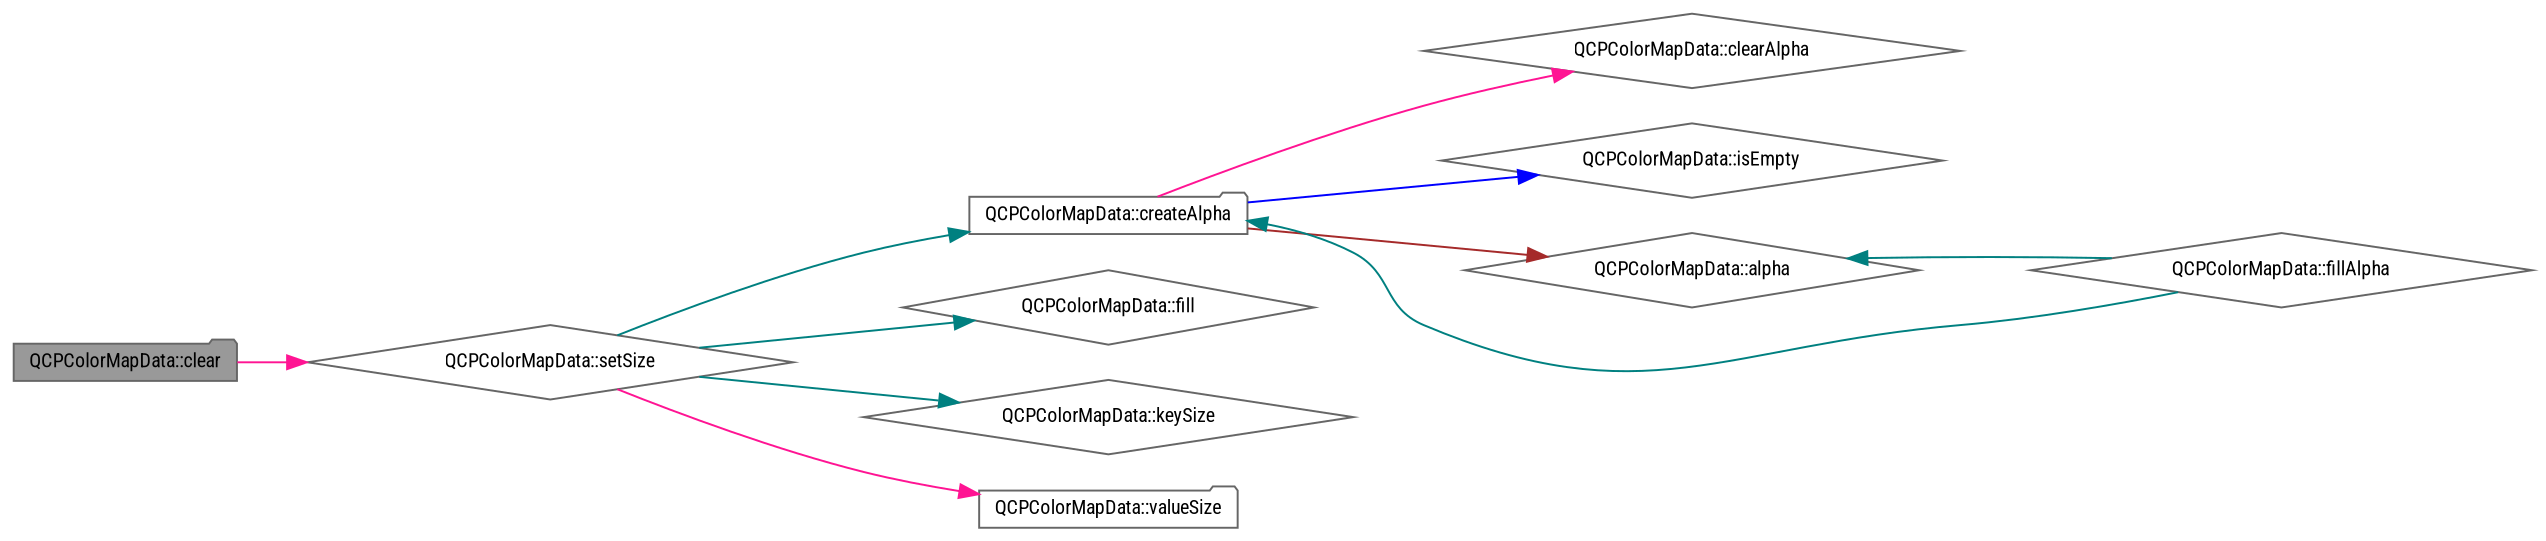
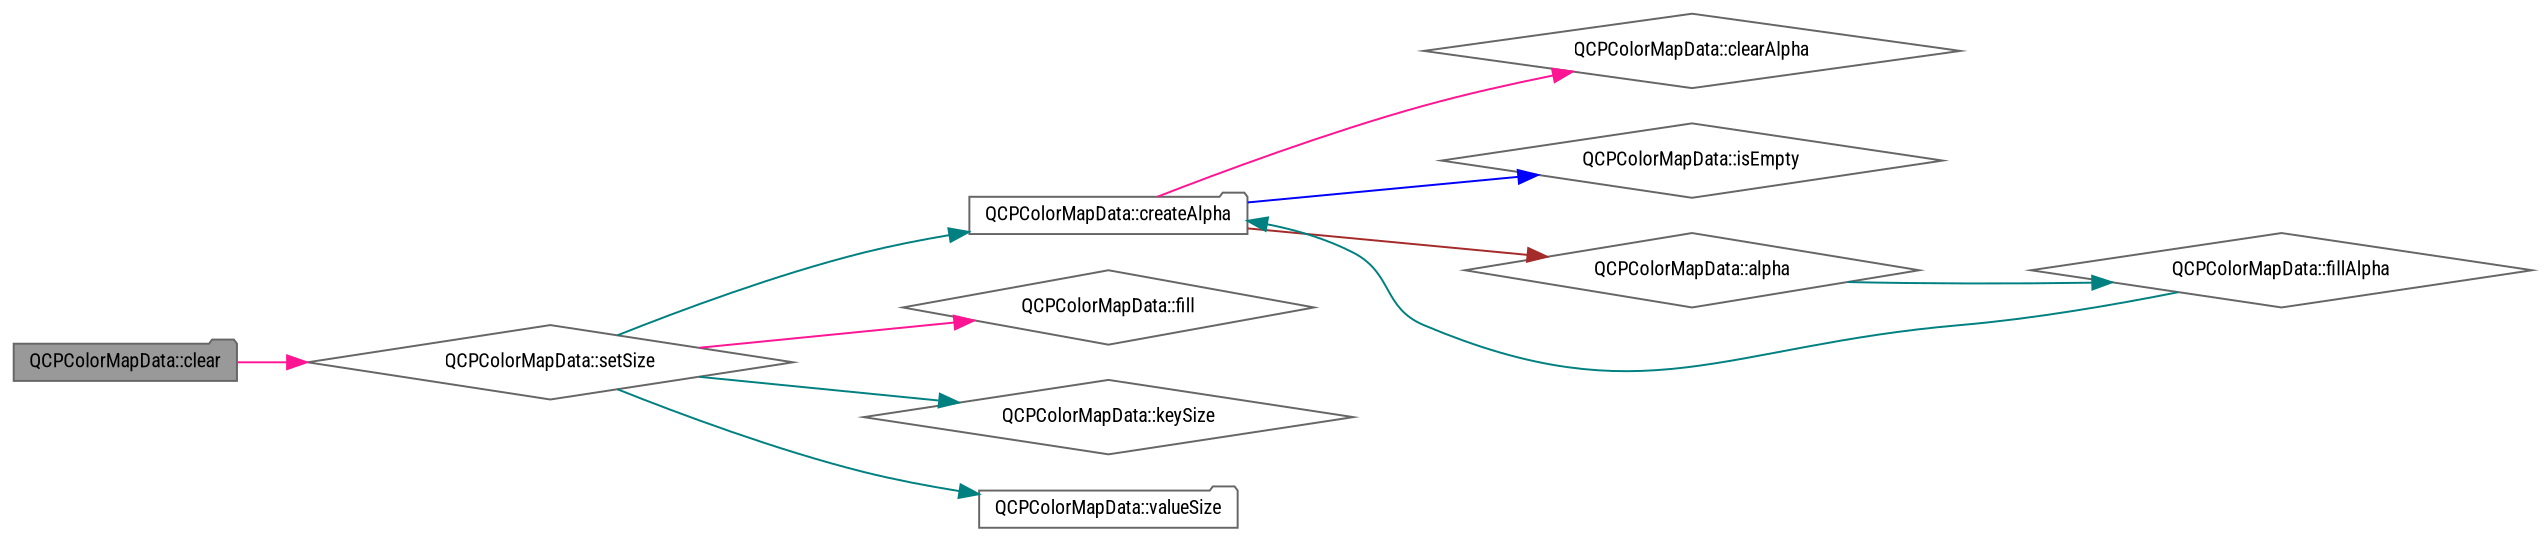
(1990, 257) -> (1970, 283)
(827, 335) -> (827, 335)
(786, 450) -> (786, 450)
